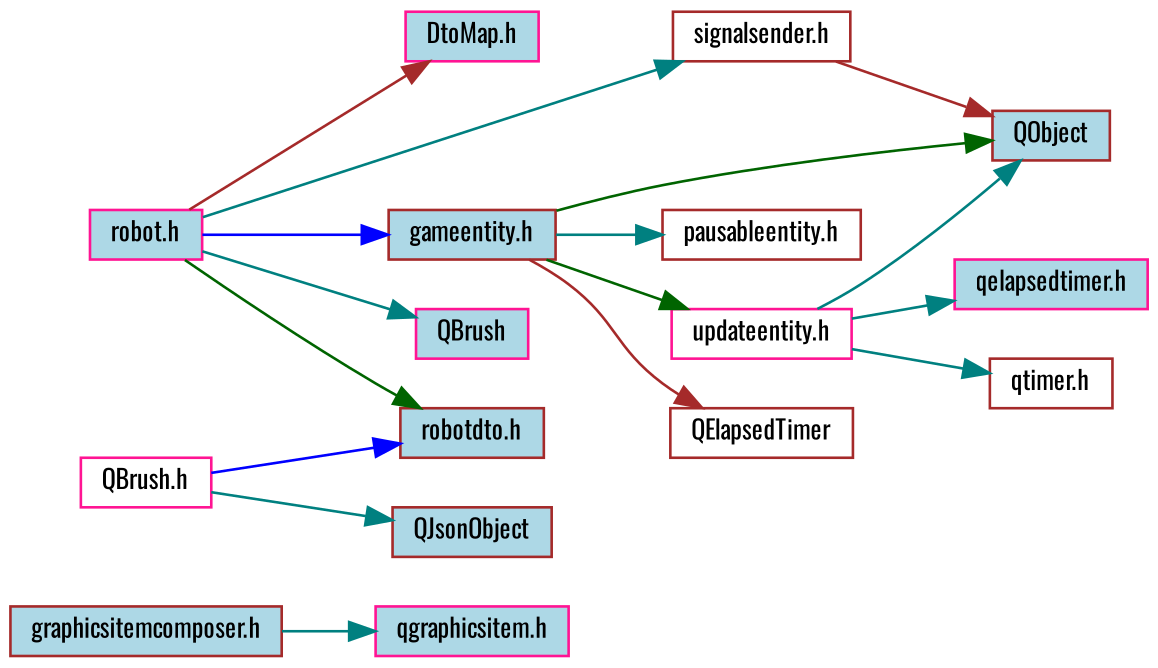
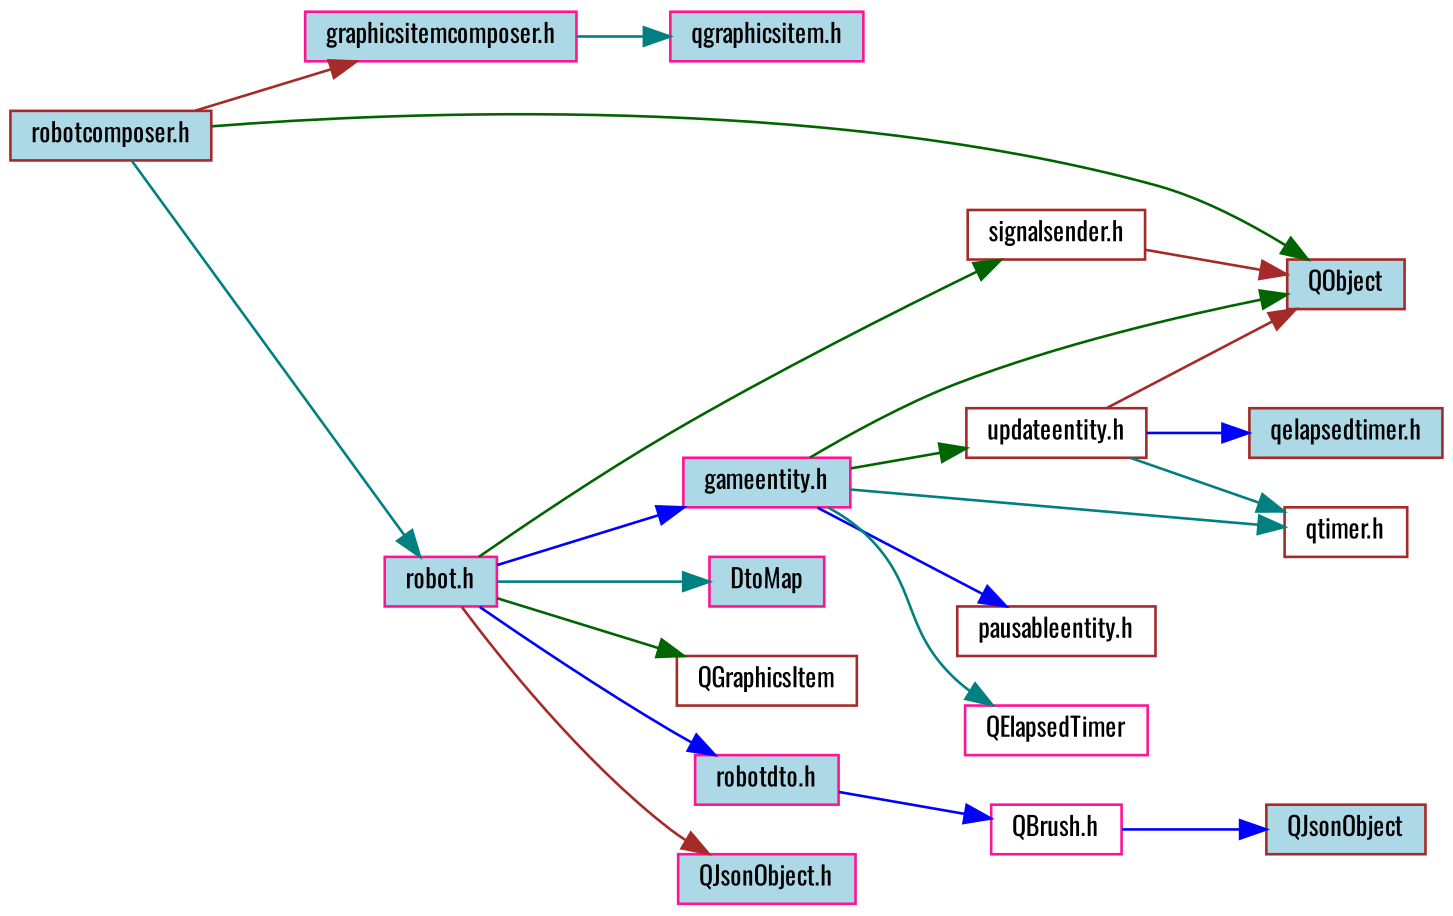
(472, 37) -> (767, 879)
none -> (111, 136)
(430, 143) -> (722, 404)
(472, 235) -> (767, 483)
(596, 235) -> (900, 551)
(912, 249) -> (1190, 365)
(1051, 284) -> (1346, 433)
(890, 312) -> (1184, 433)
(608, 323) -> (905, 594)
(290, 330) -> (584, 677)
(472, 334) -> (767, 582)
(762, 334) -> (1056, 433)
(472, 433) -> (767, 780)
(762, 433) -> (1056, 730)
(293, 460) -> (902, 803)
(289, 504) -> (1181, 829)
none -> (1054, 507)
(146, 631) -> (441, 37)
none -> (767, 681)
